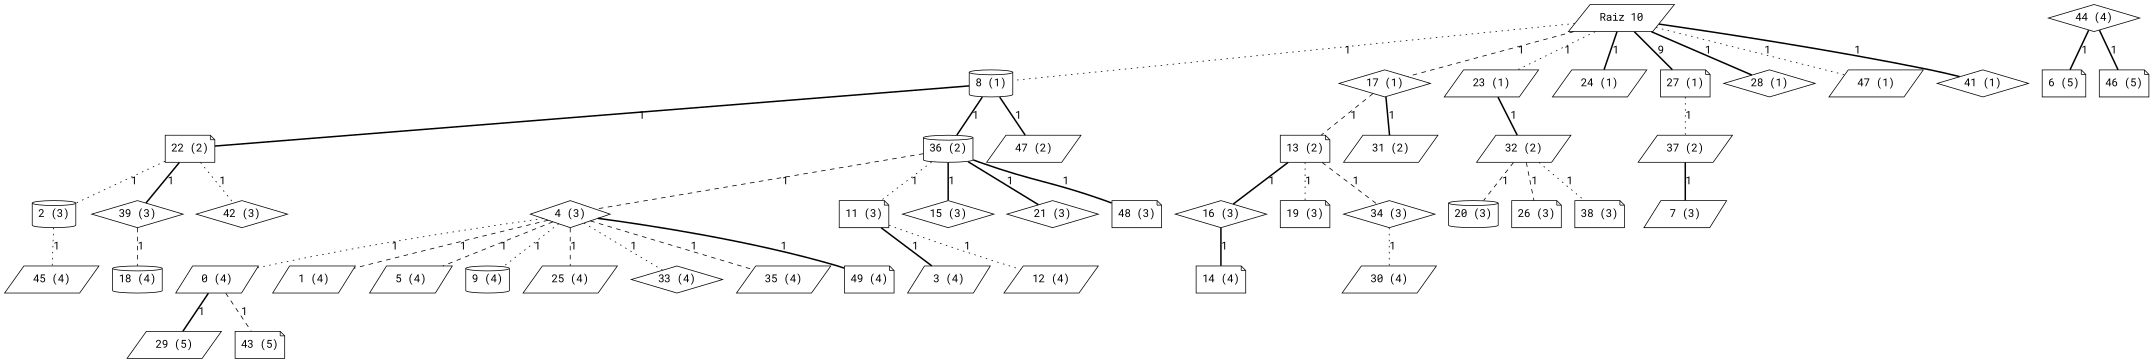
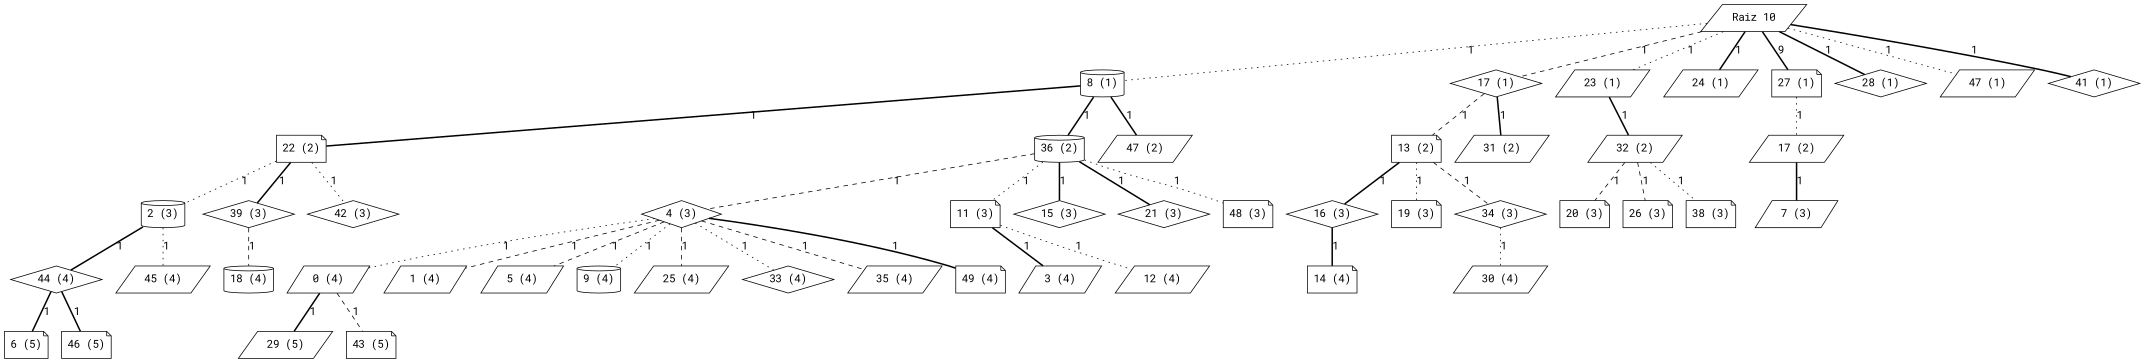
(1685, 149) -> (1797, 149)
(1042, 181) -> (1154, 181)
(1473, 214) -> (1585, 214)
none -> (107, 248)
